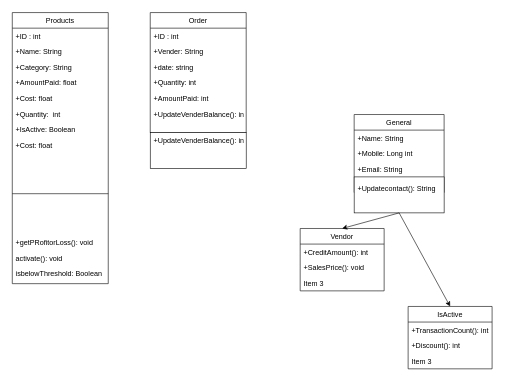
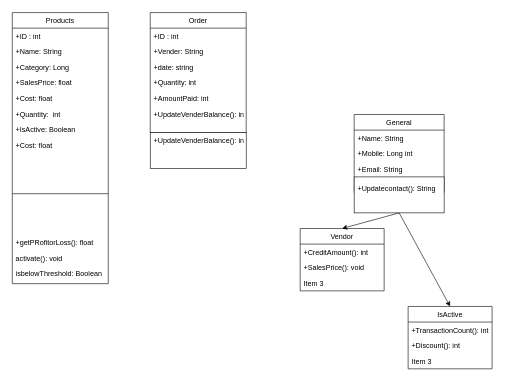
(47, 67) -> (44, 67)
(48, 83) -> (47, 83)
(60, 242) -> (62, 242)
